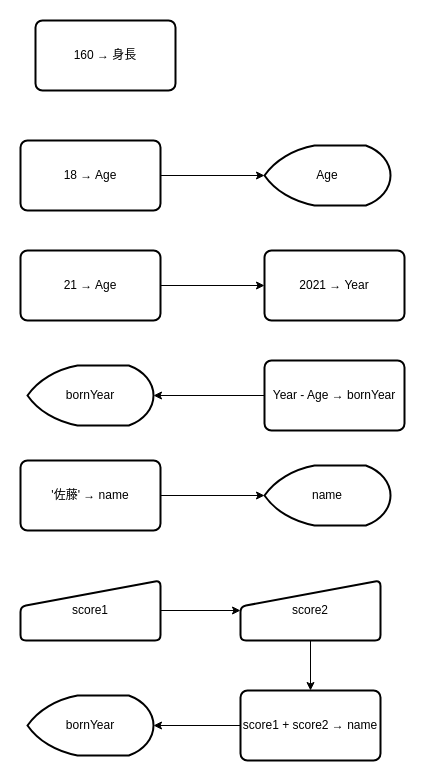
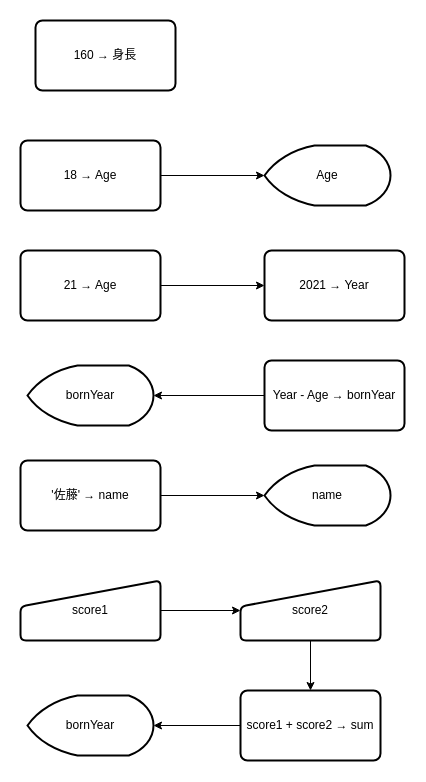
(311, 726) -> (311, 726)
